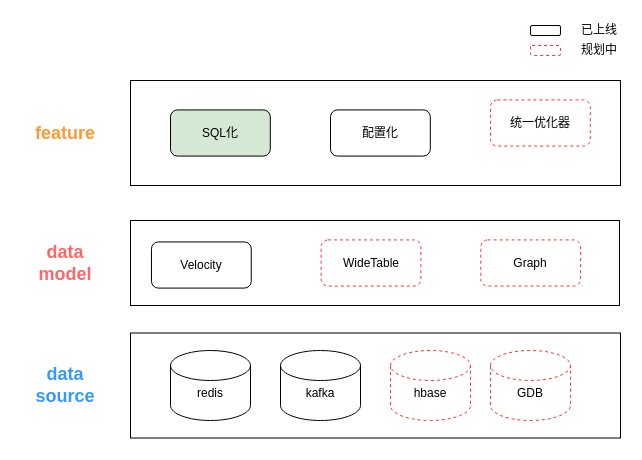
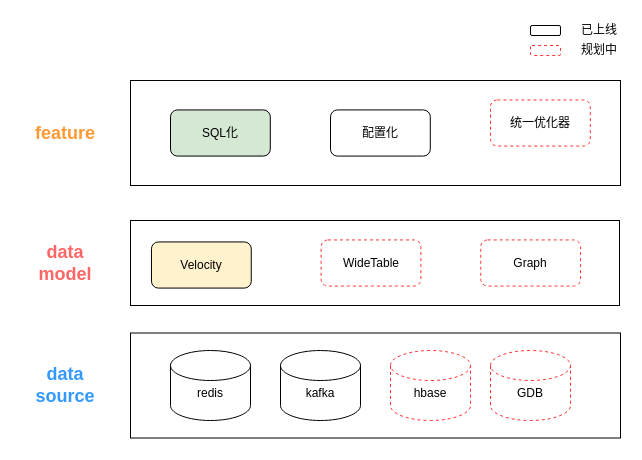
(201, 265) -> (201, 265)
